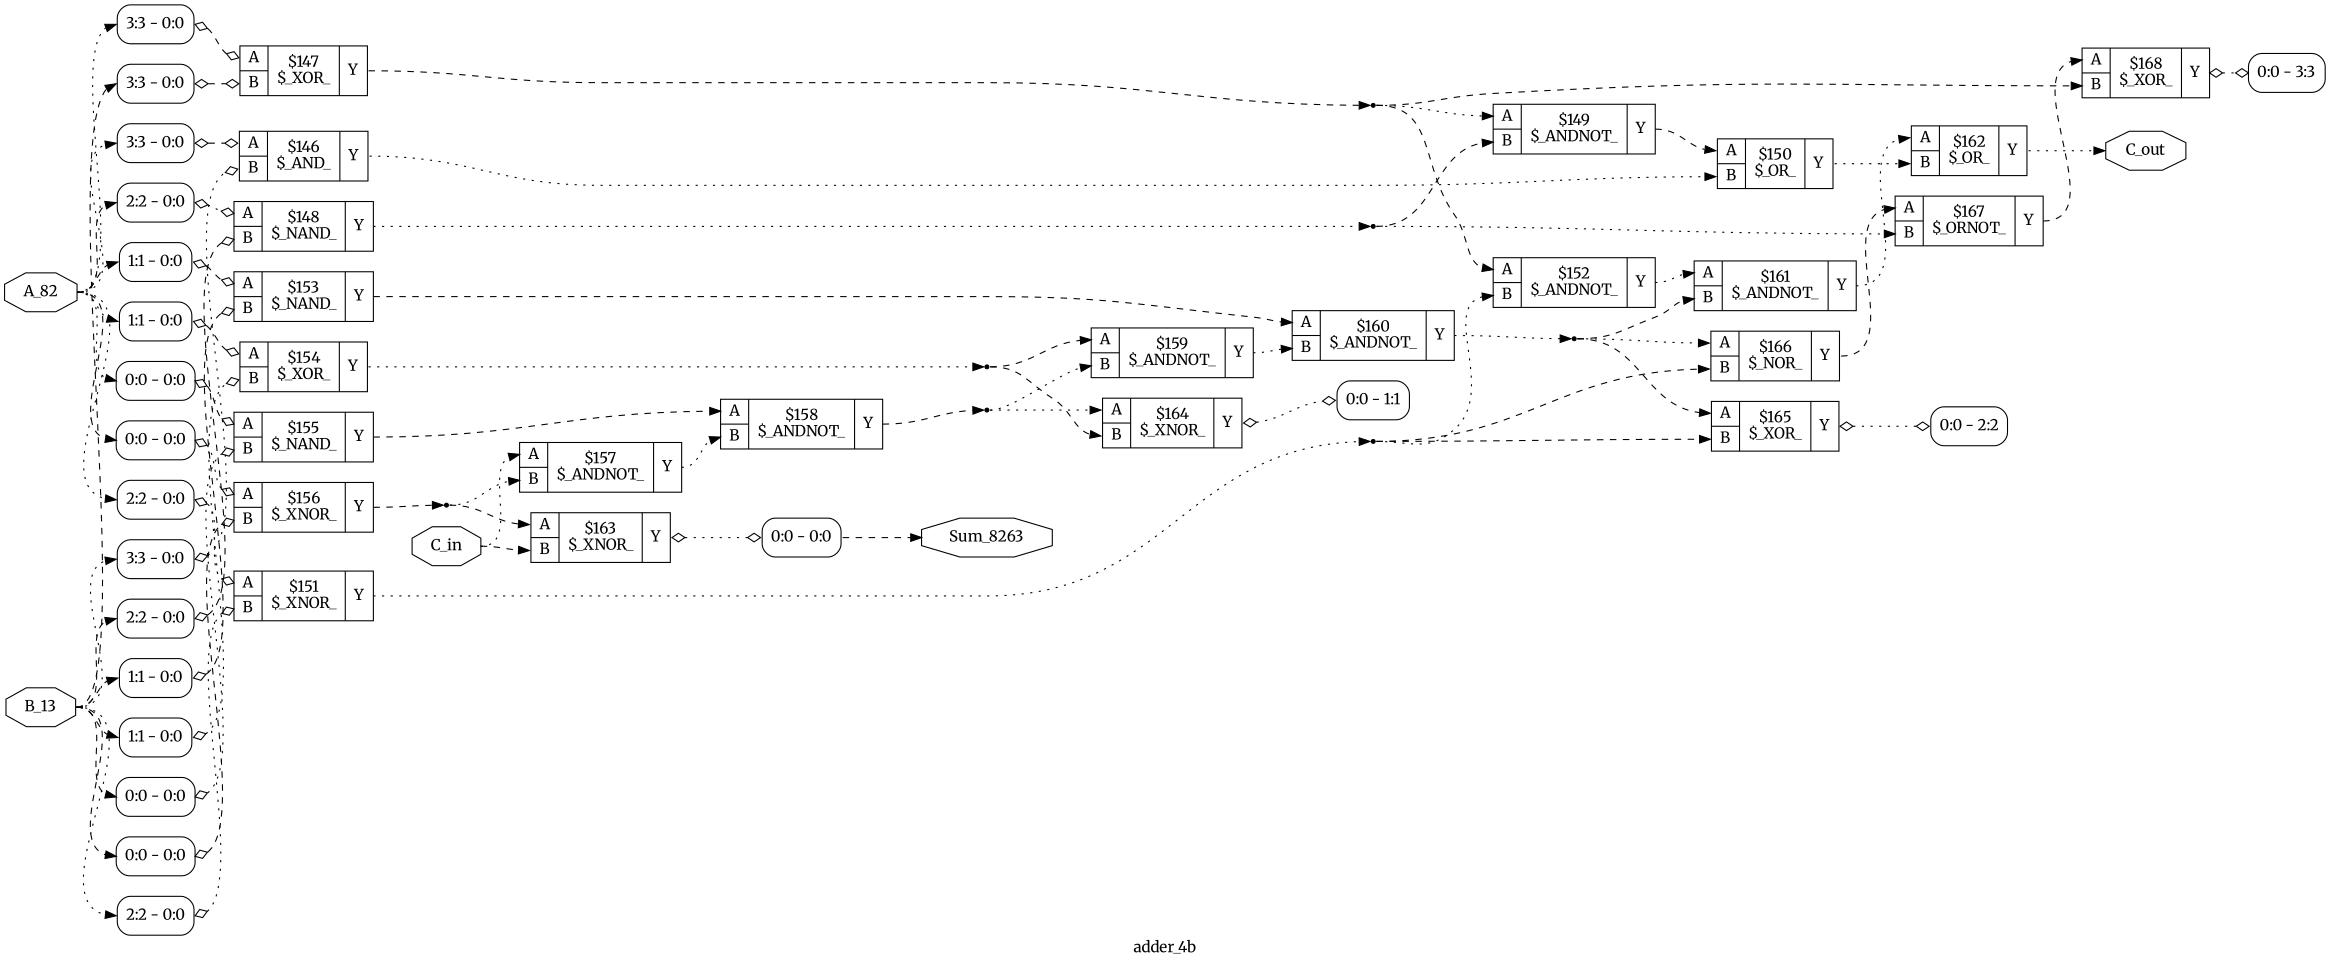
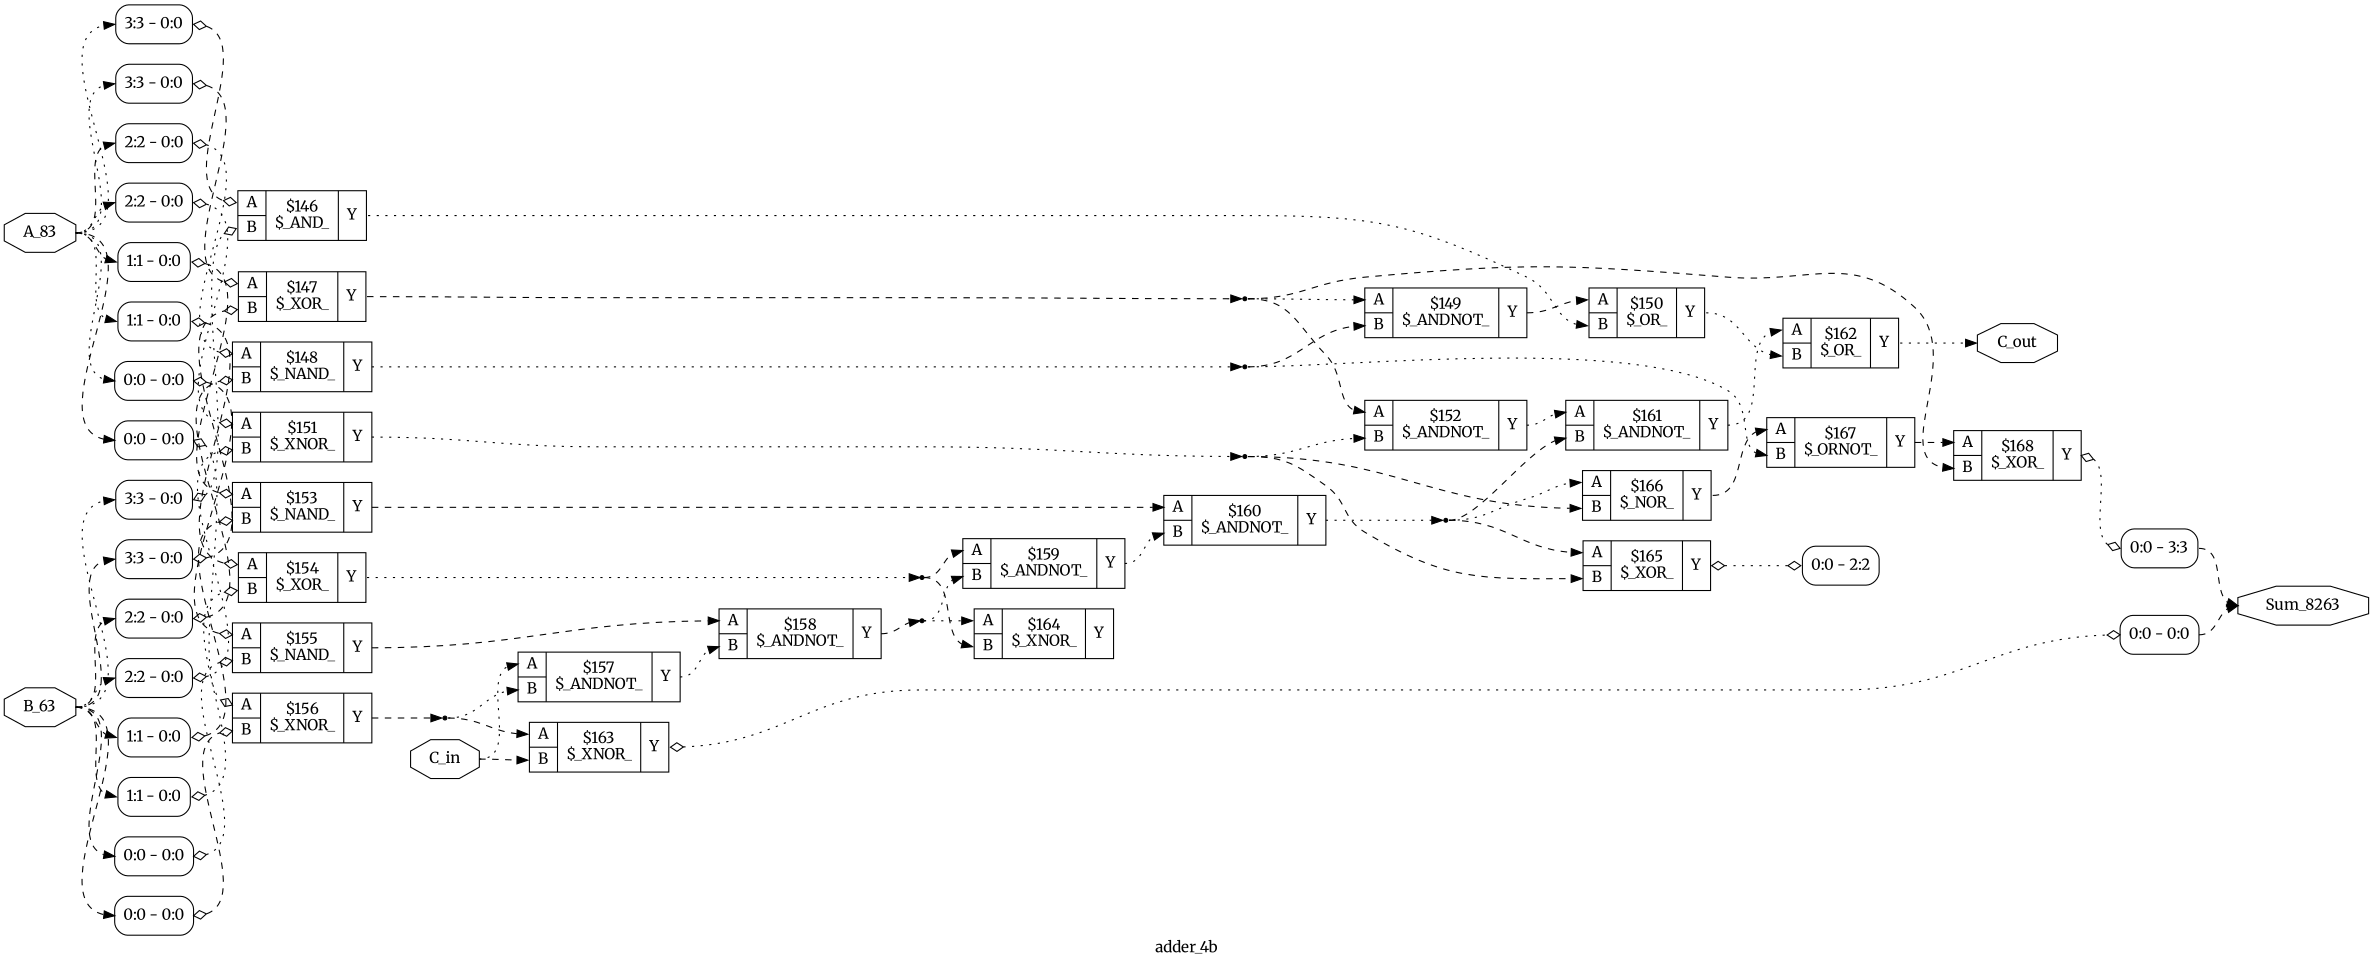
(41, 292) -> (40, 233)
(1373, 400) -> none
none -> (2218, 571)
(41, 707) -> (40, 707)
